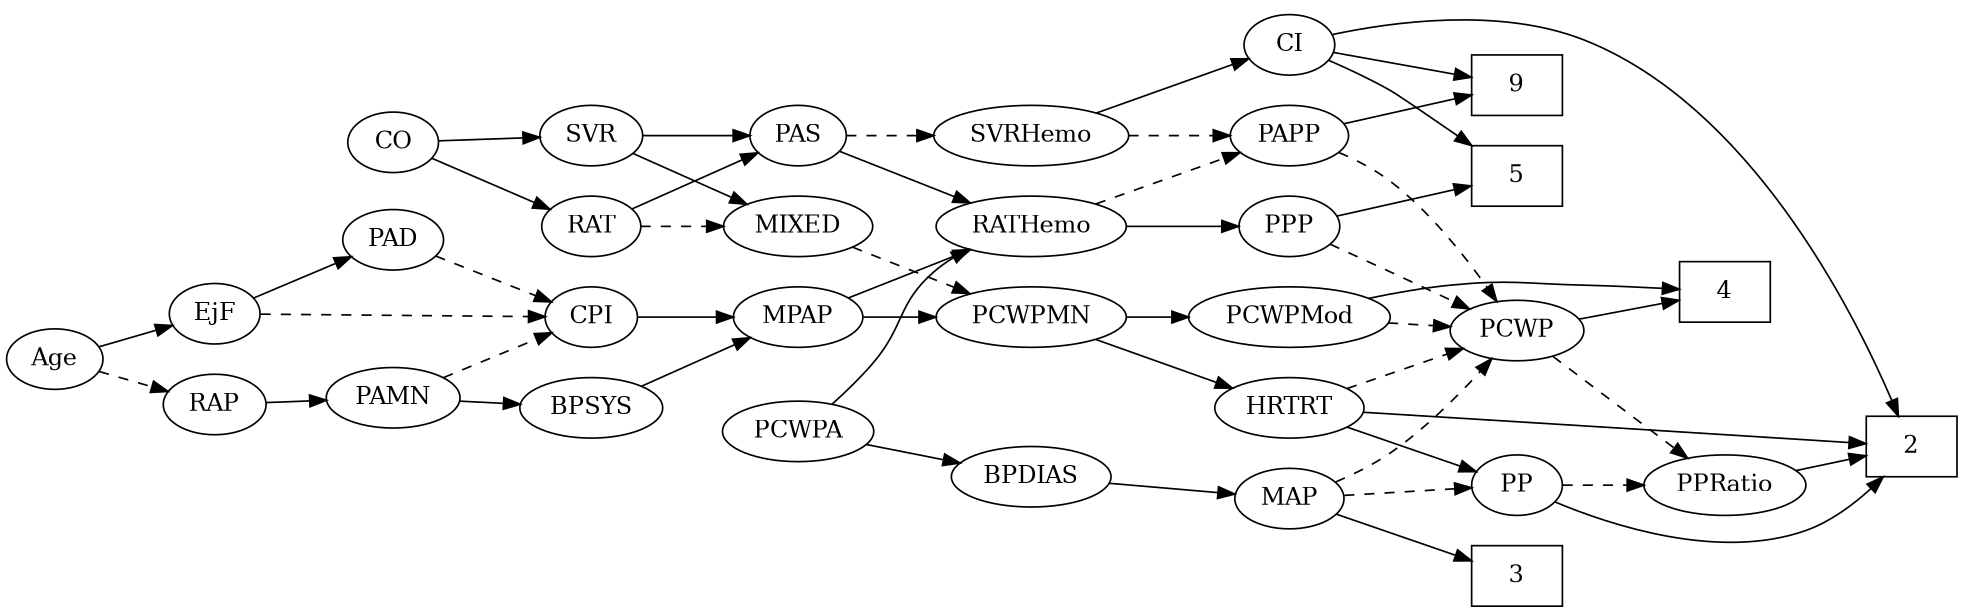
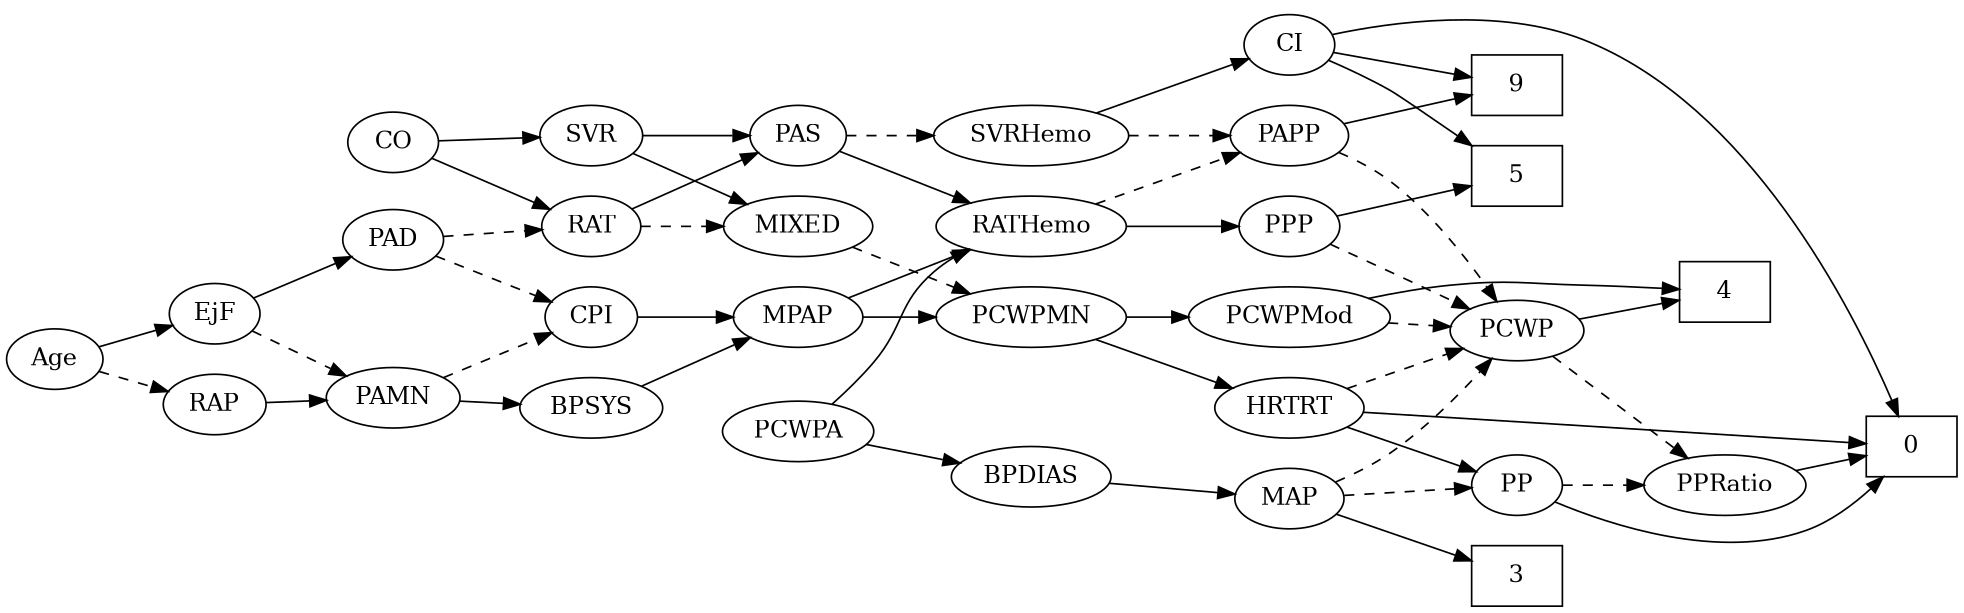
none -> (484, 234)
(394, 315) -> (291, 350)
(1912, 447) -> (1912, 447)
